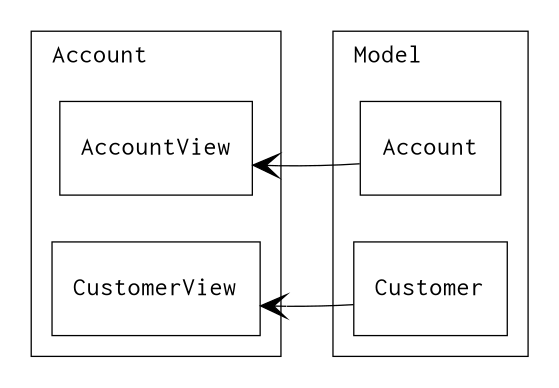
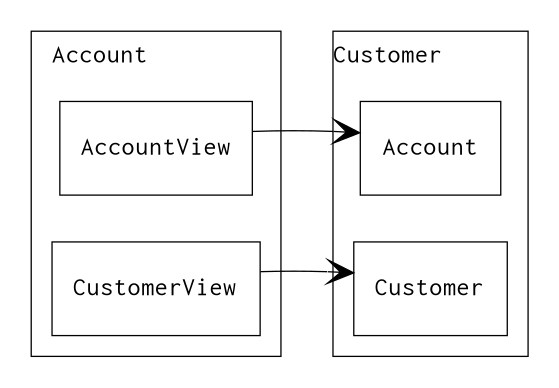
(389, 56) -> (389, 56)
(317, 166) -> (297, 131)
(317, 306) -> (297, 271)
